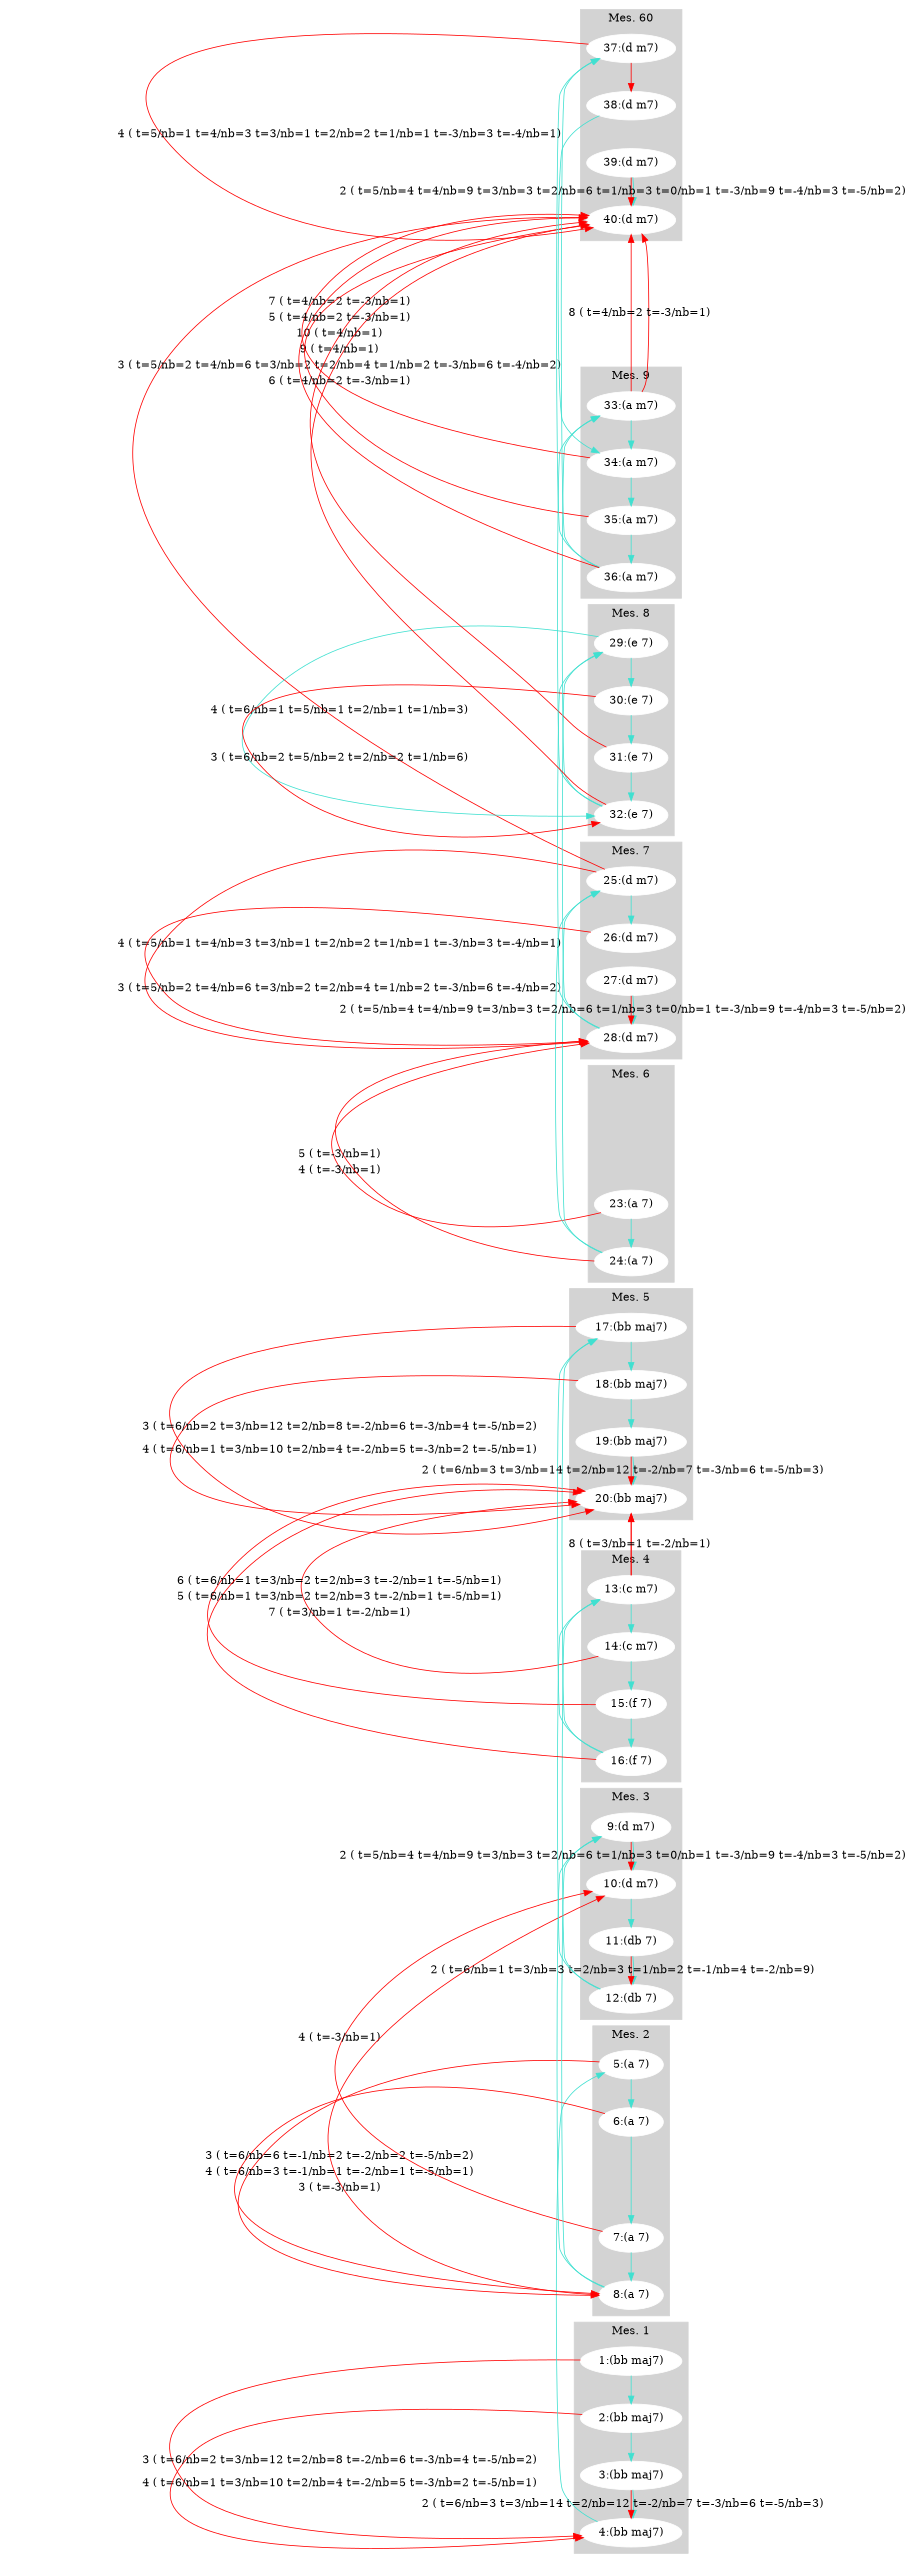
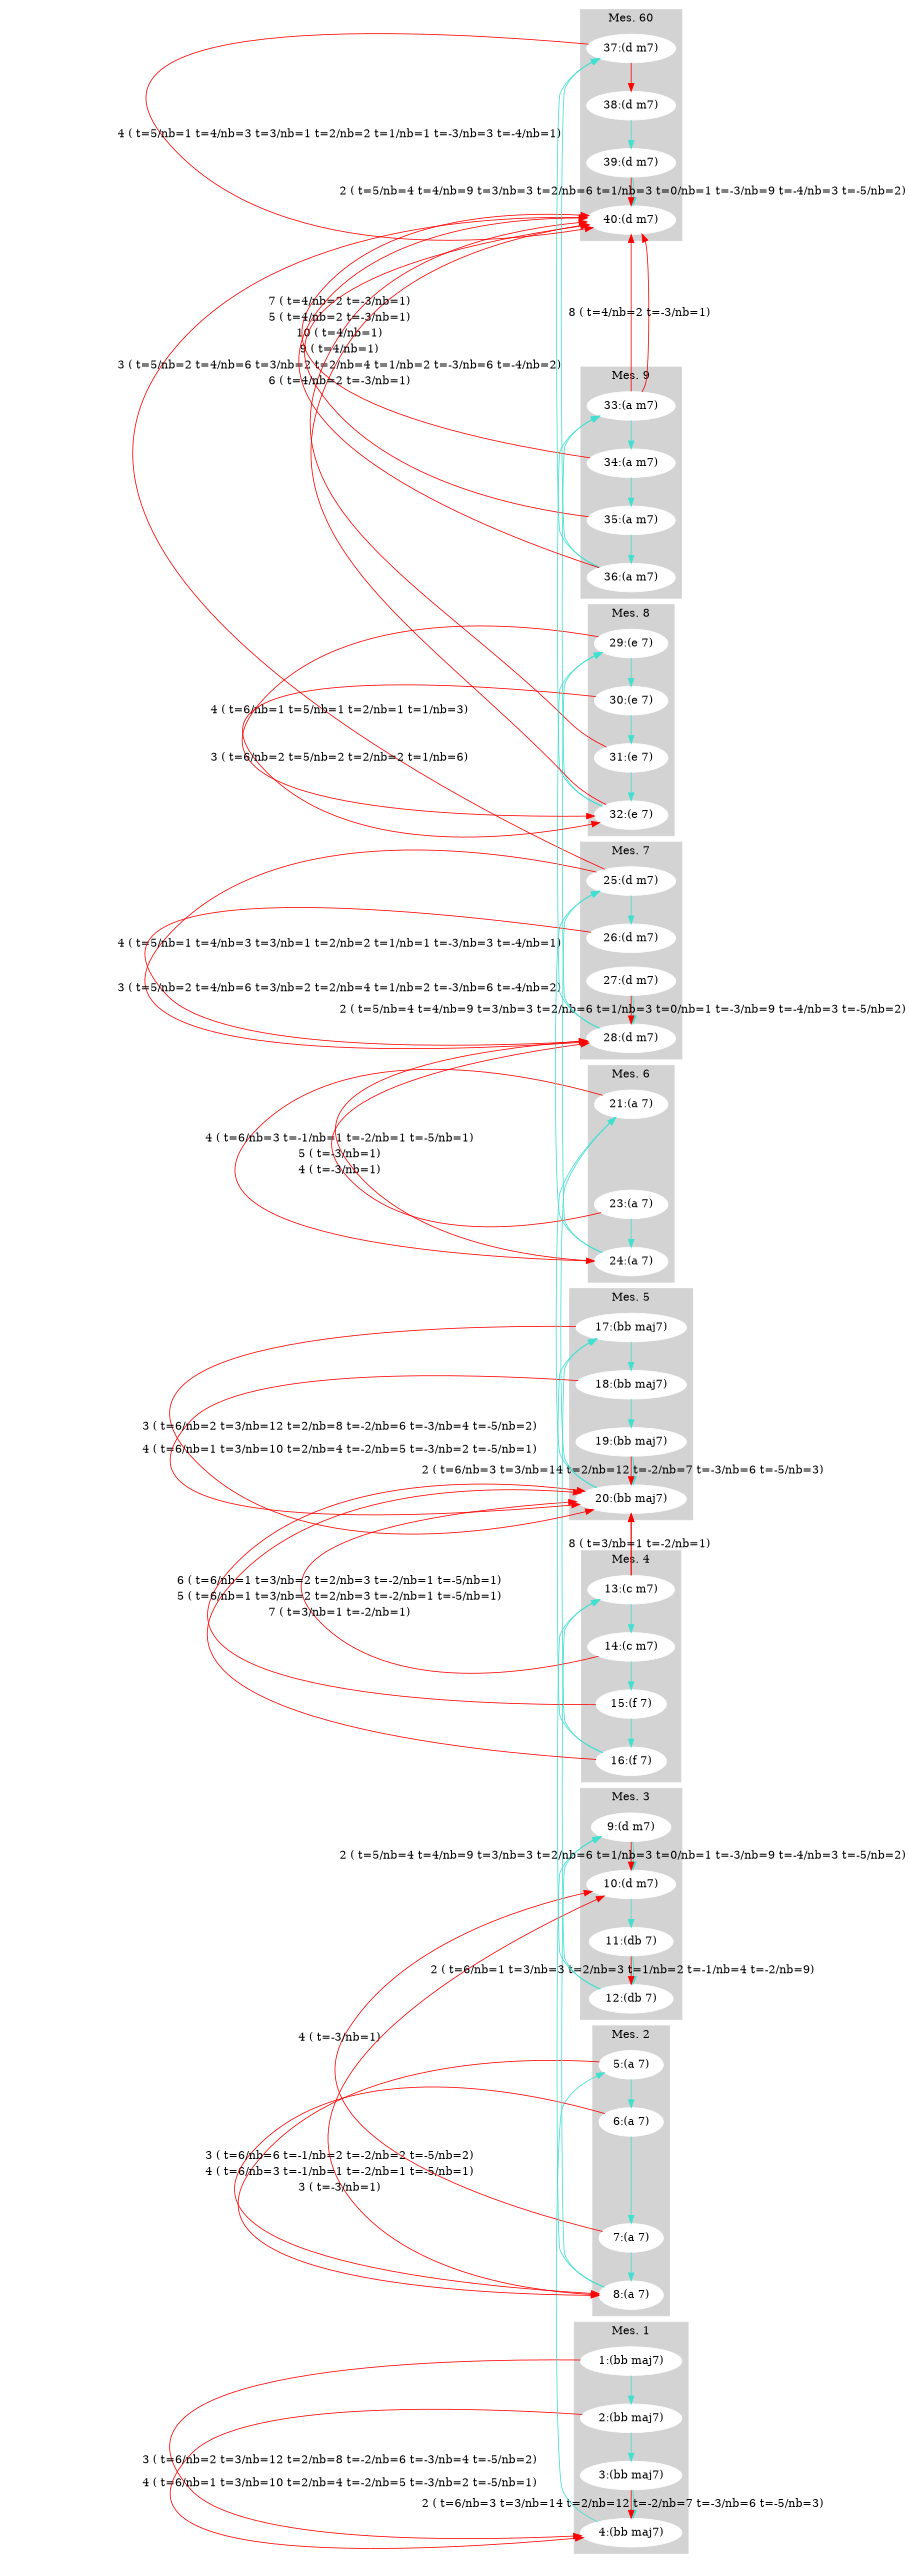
(558, 280) -> (631, 130)
(270, 694) -> (270, 694)
none -> (631, 1104)
